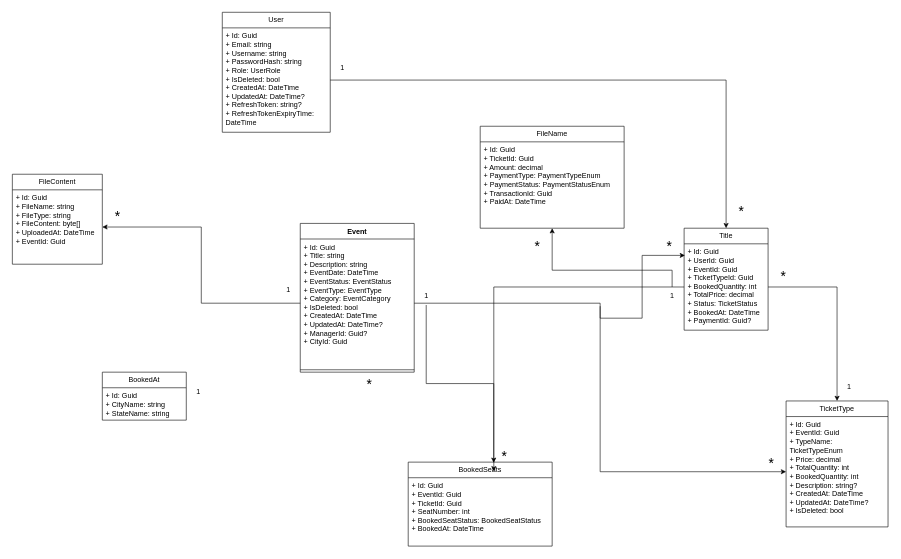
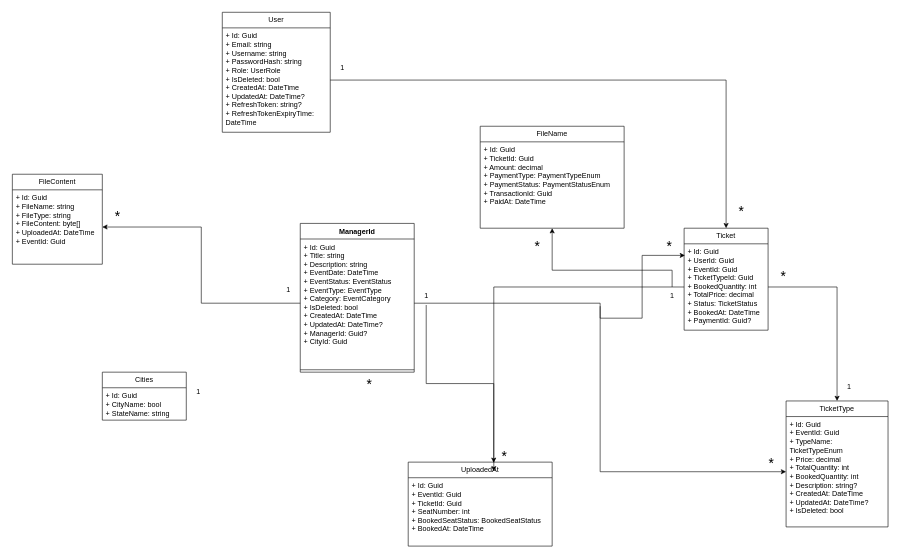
(357, 232) -> (357, 232)
(726, 236) -> (726, 236)
(144, 380) -> (144, 380)
(140, 405) -> (140, 405)
(480, 470) -> (480, 470)
